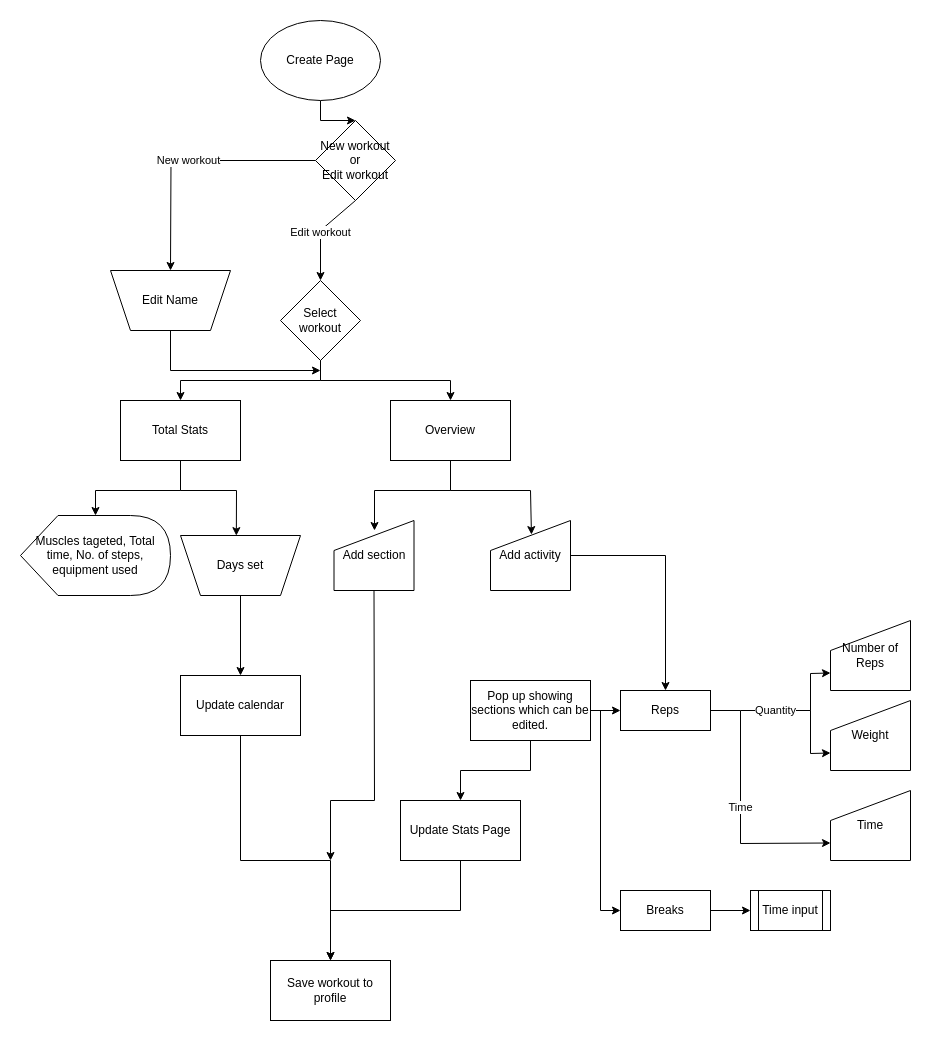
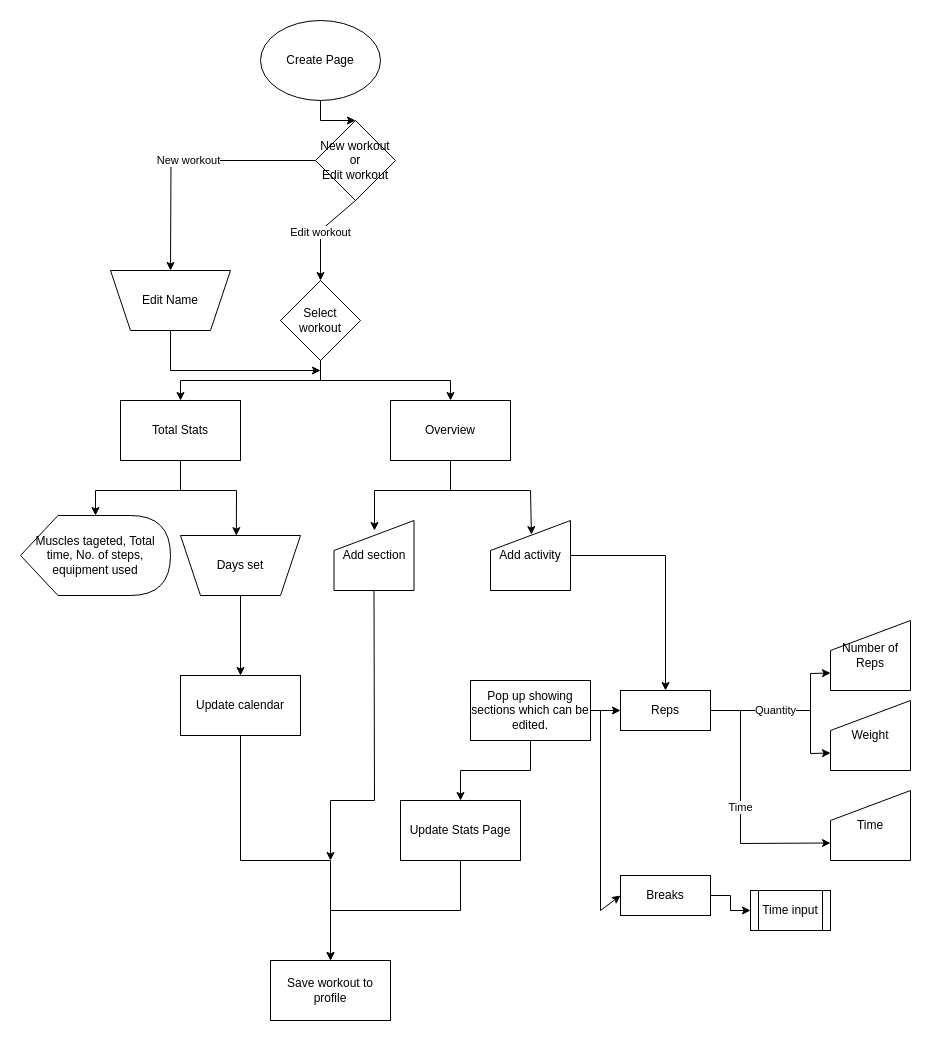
(666, 911) -> (666, 896)
